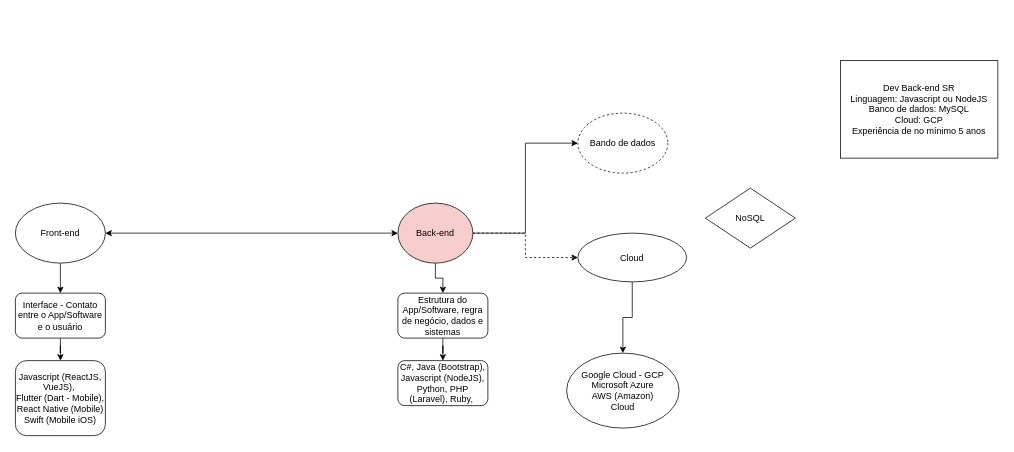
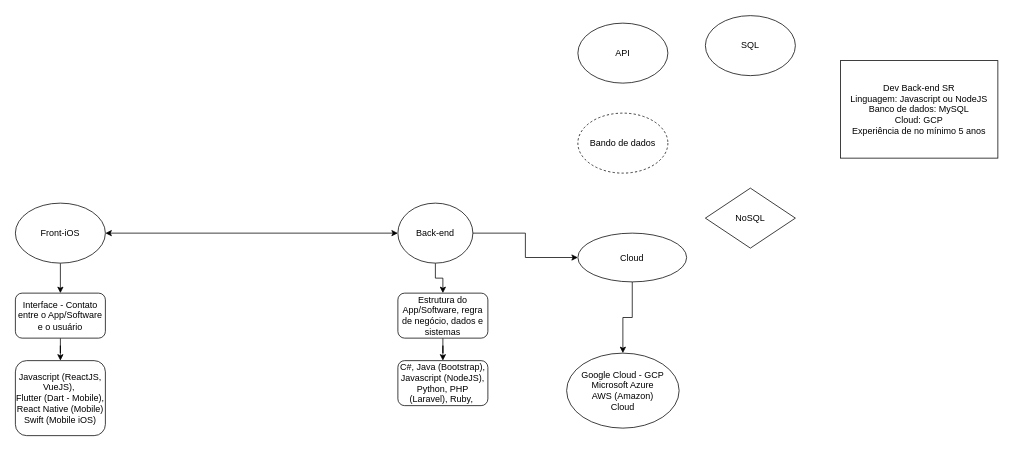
none -> (750, 45)
none -> (623, 53)
(525, 186) -> none
(60, 233) -> (60, 233)
(435, 233) -> (435, 233)
(538, 257) -> (538, 257)
